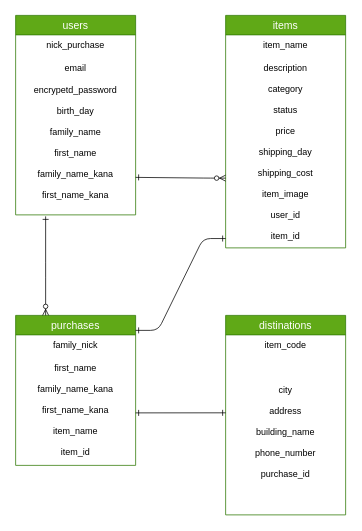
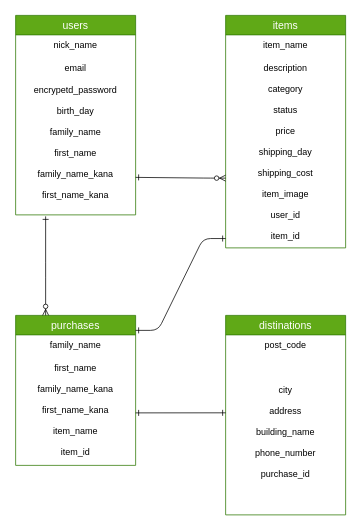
(75, 45) -> (75, 45)
(75, 345) -> (75, 345)
(285, 345) -> (285, 345)
